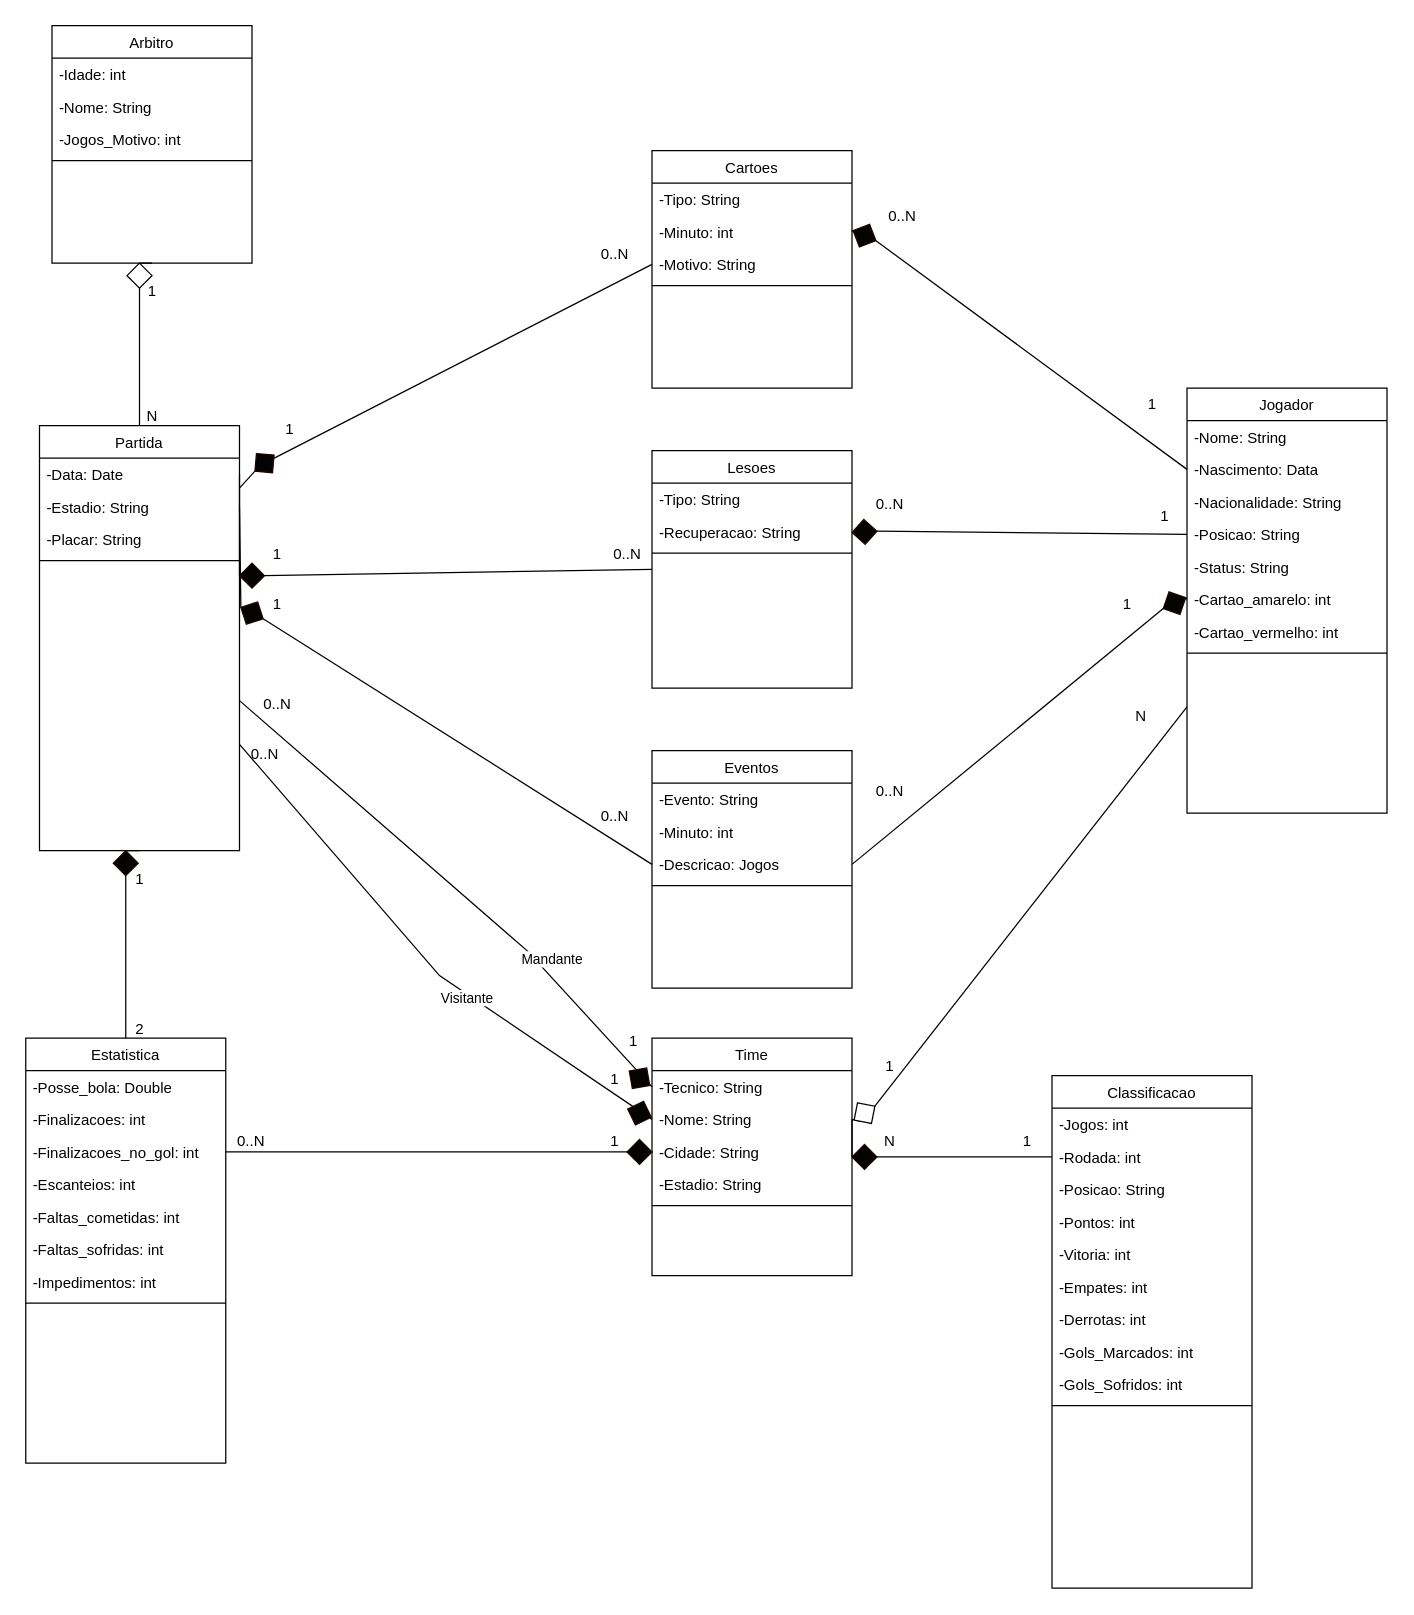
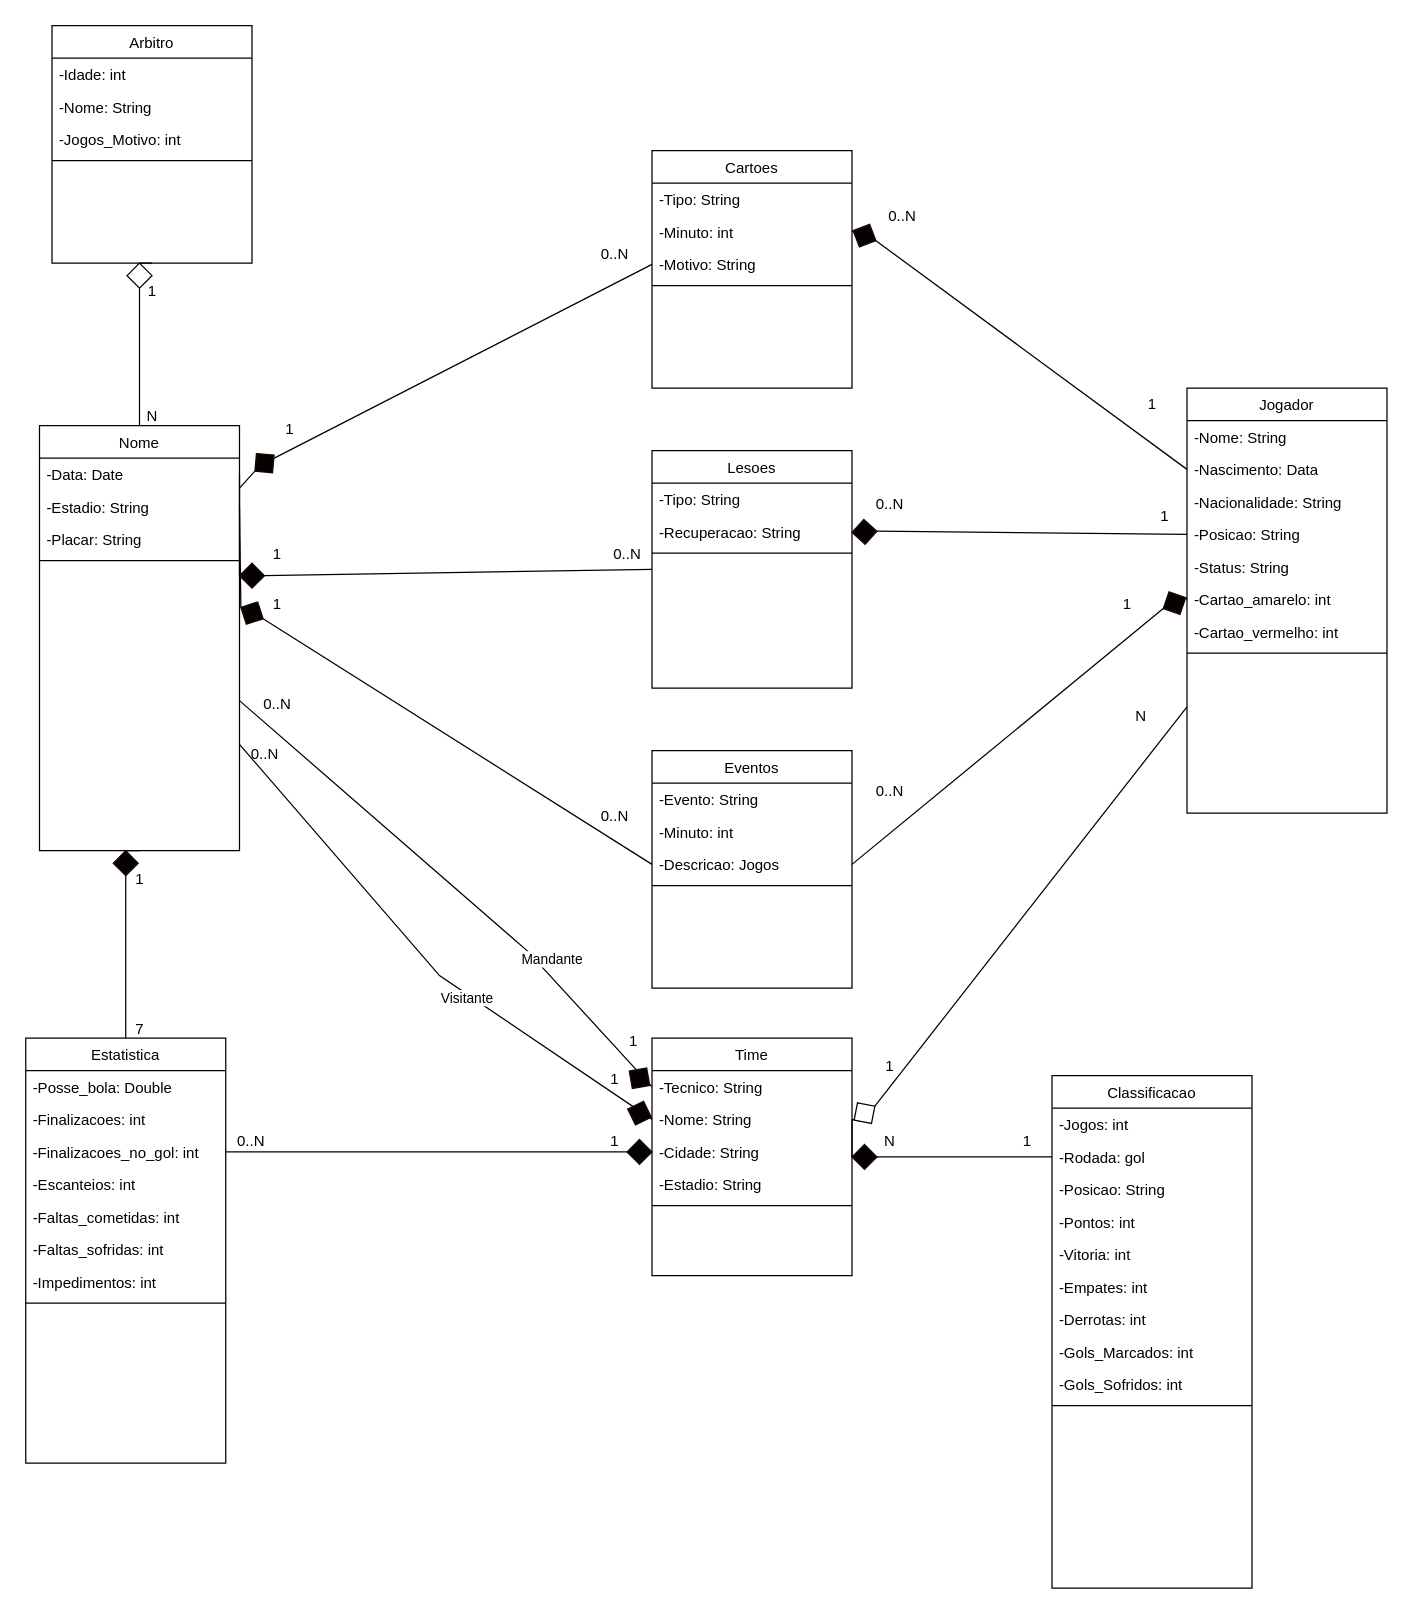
(139, 443) -> (139, 443)
(140, 1029) -> (140, 1029)
(1103, 1158) -> (1103, 1158)
